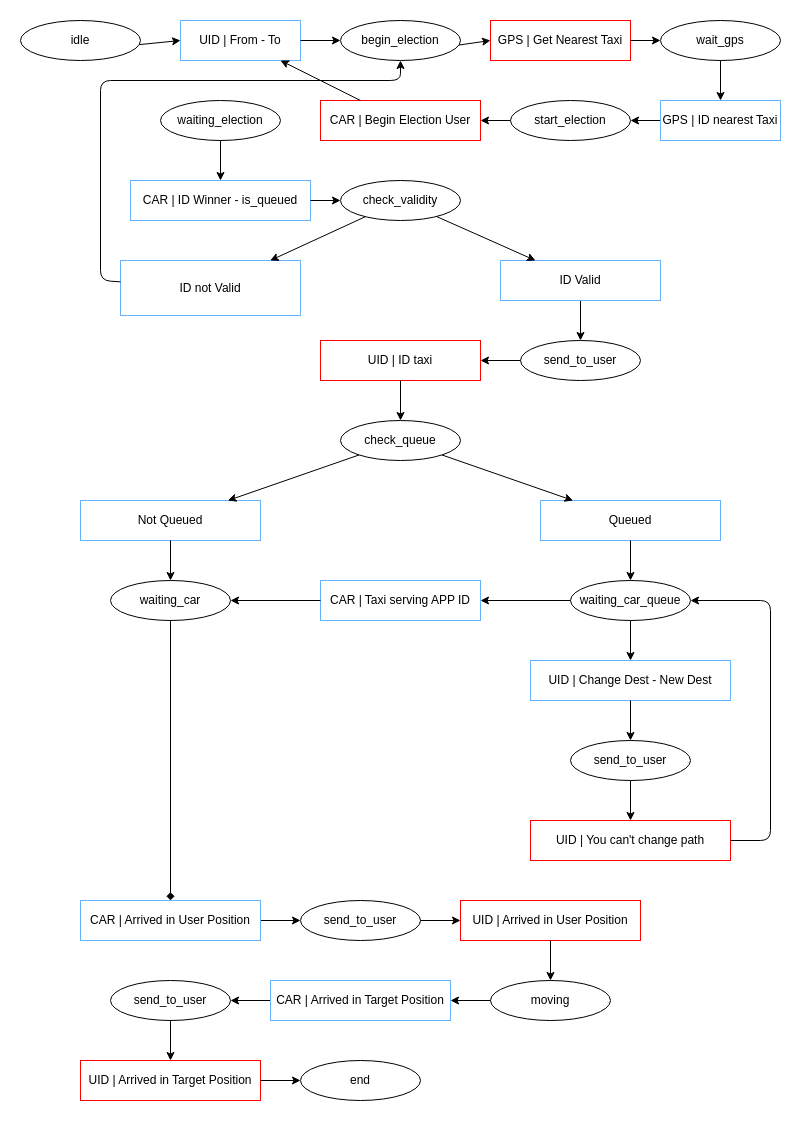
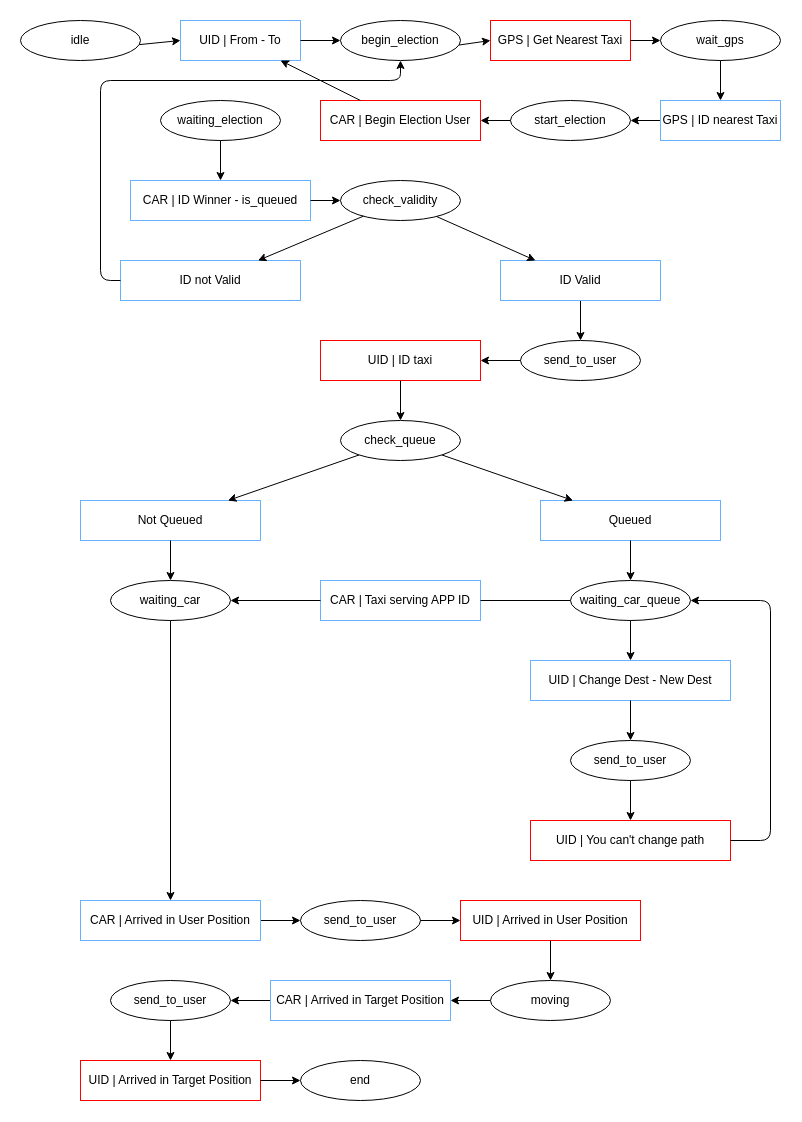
(211, 288) -> (211, 281)
(488, 601) -> (486, 601)
(171, 892) -> (171, 892)
